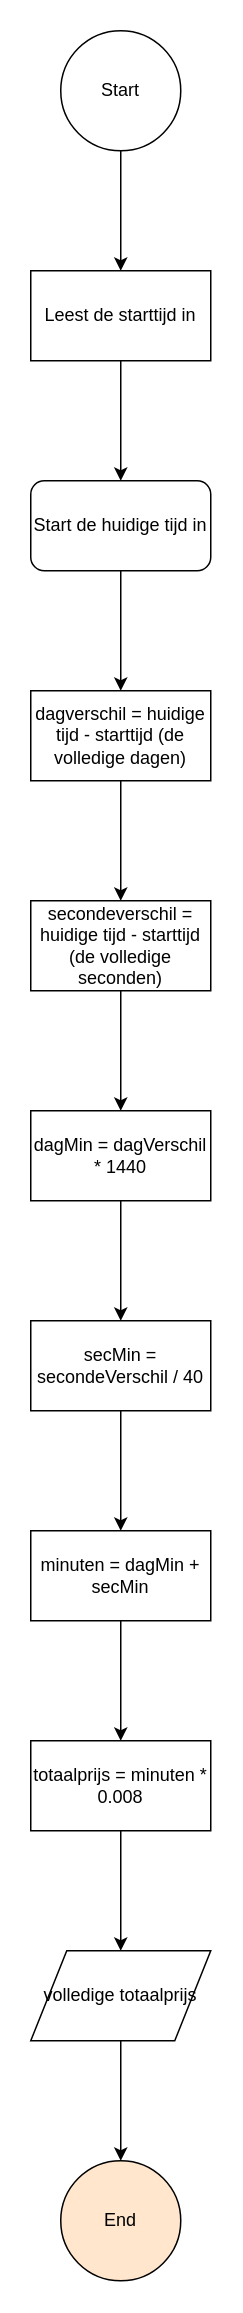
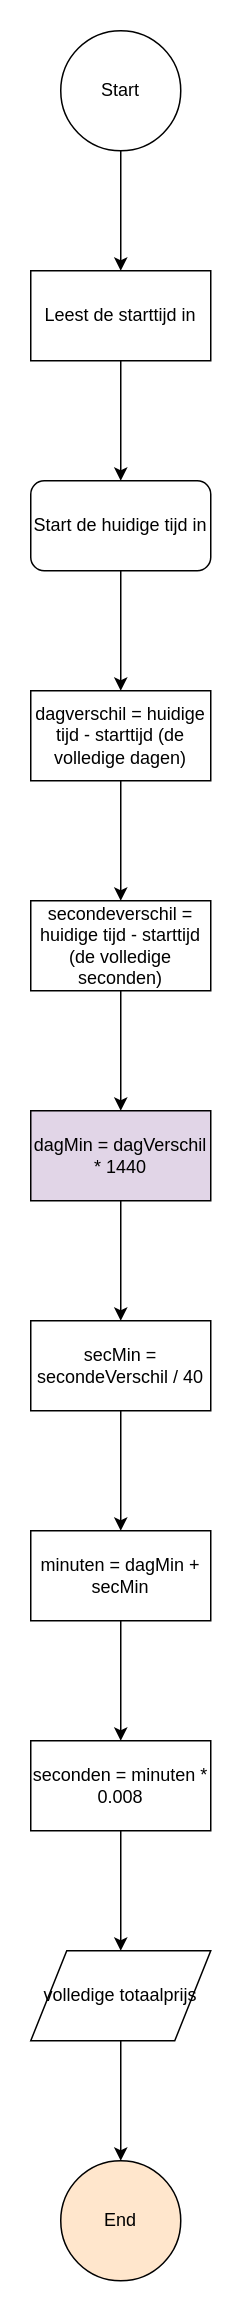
(121, 1156) -> (121, 1156)
(121, 1786) -> (121, 1786)
